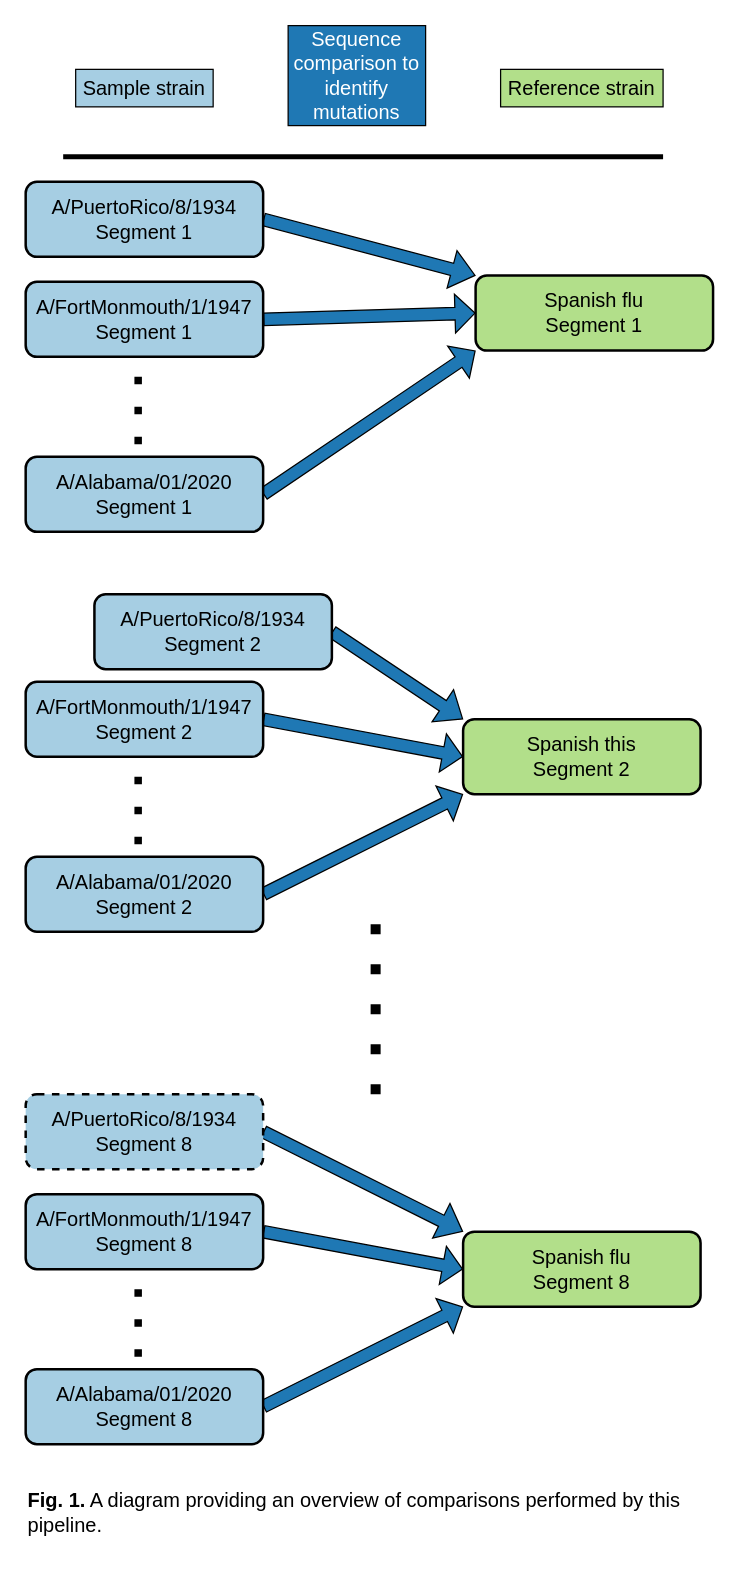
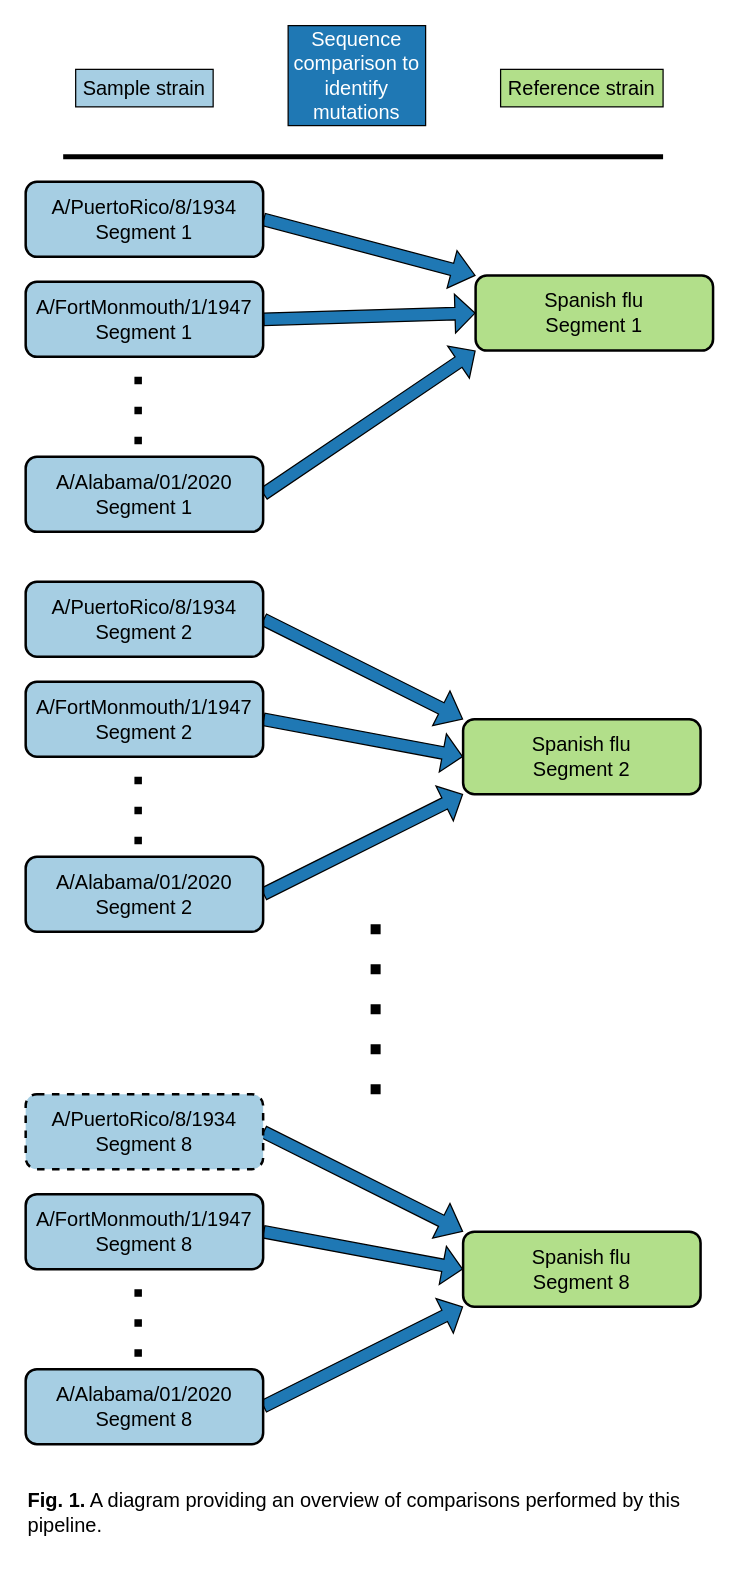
(213, 632) -> (144, 619)
(582, 757) -> (582, 757)
